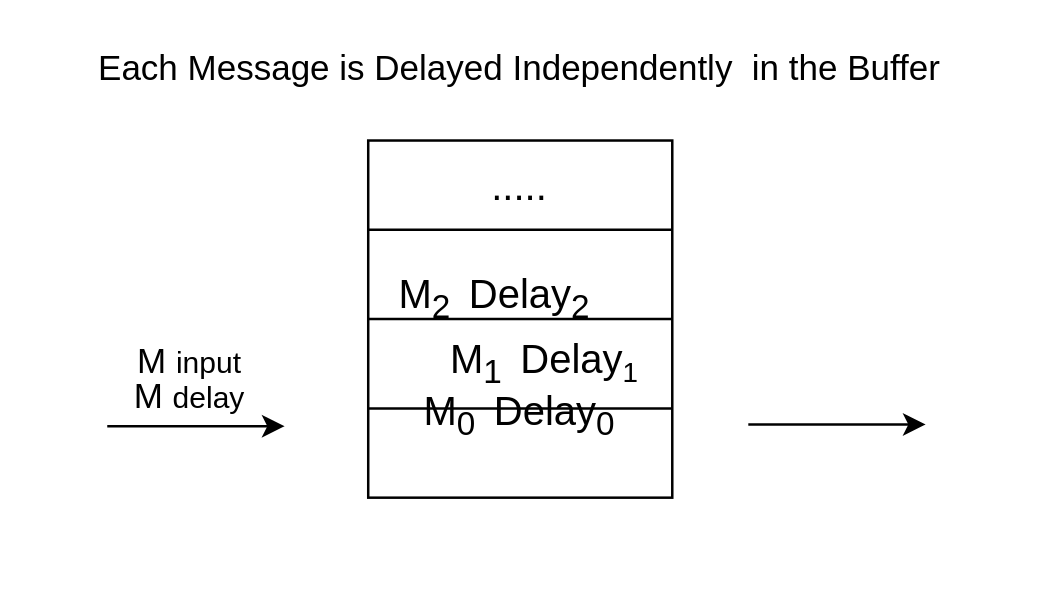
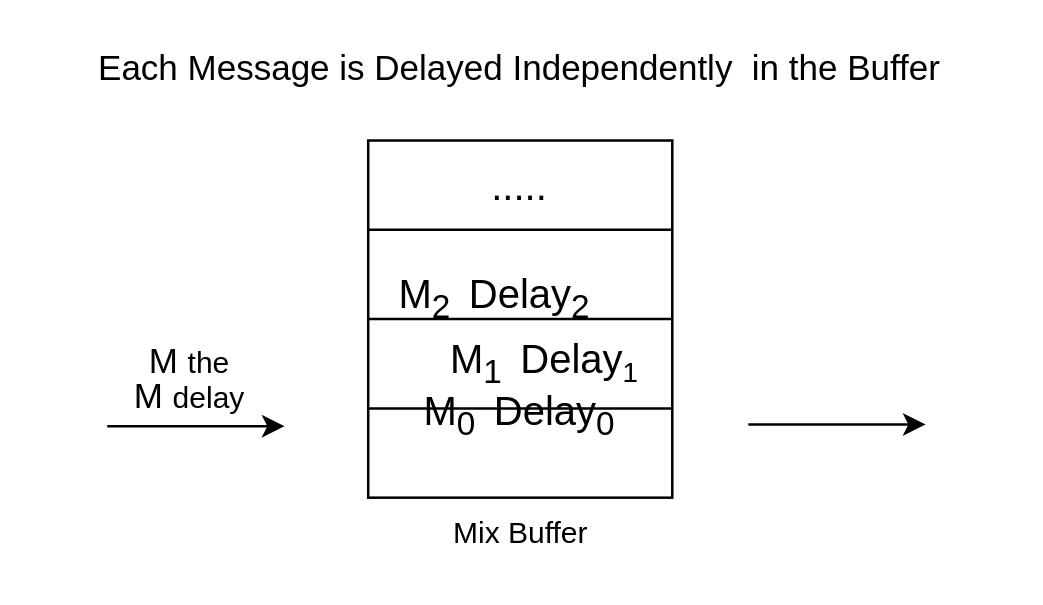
(190, 361) -> (190, 361)
none -> (520, 533)
